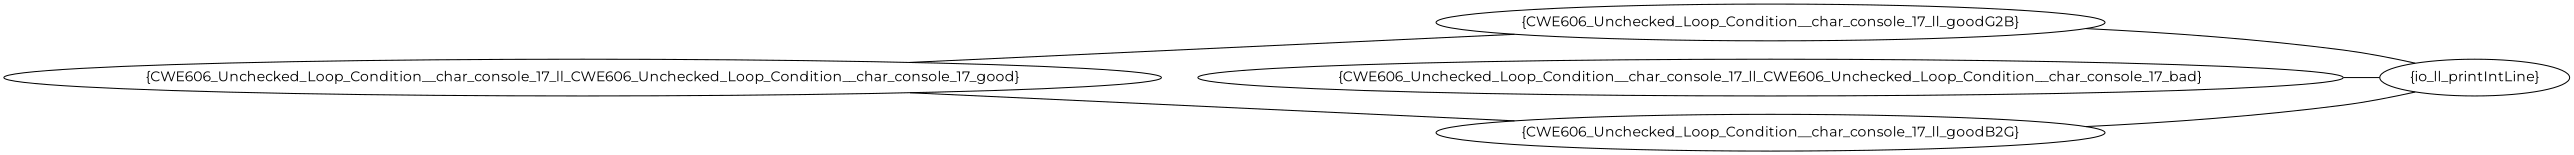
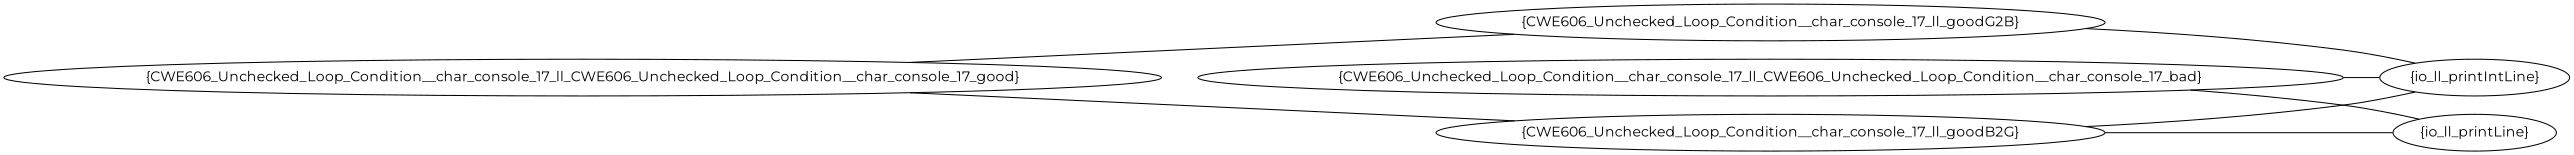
none -> (2475, 133)
